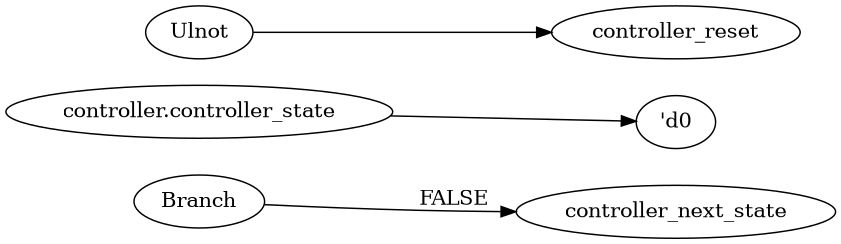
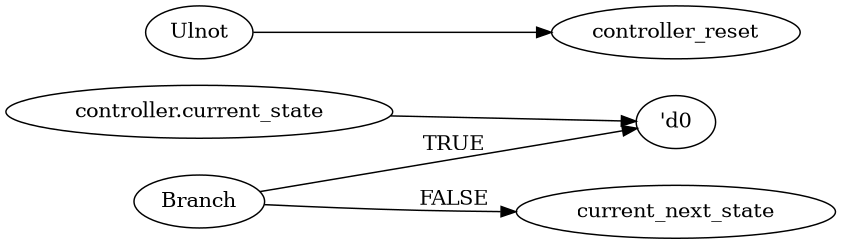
(199, 112) -> (199, 112)
none -> (441, 161)
(676, 212) -> (676, 212)
